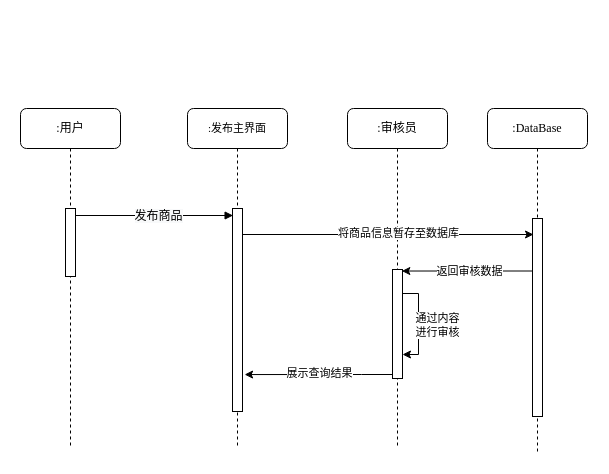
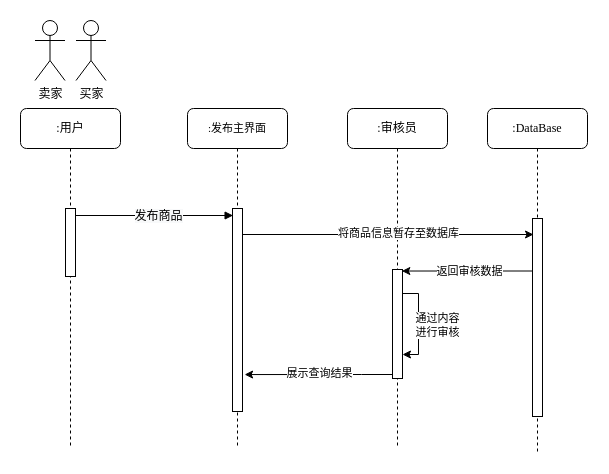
none -> (50, 51)
none -> (91, 51)
